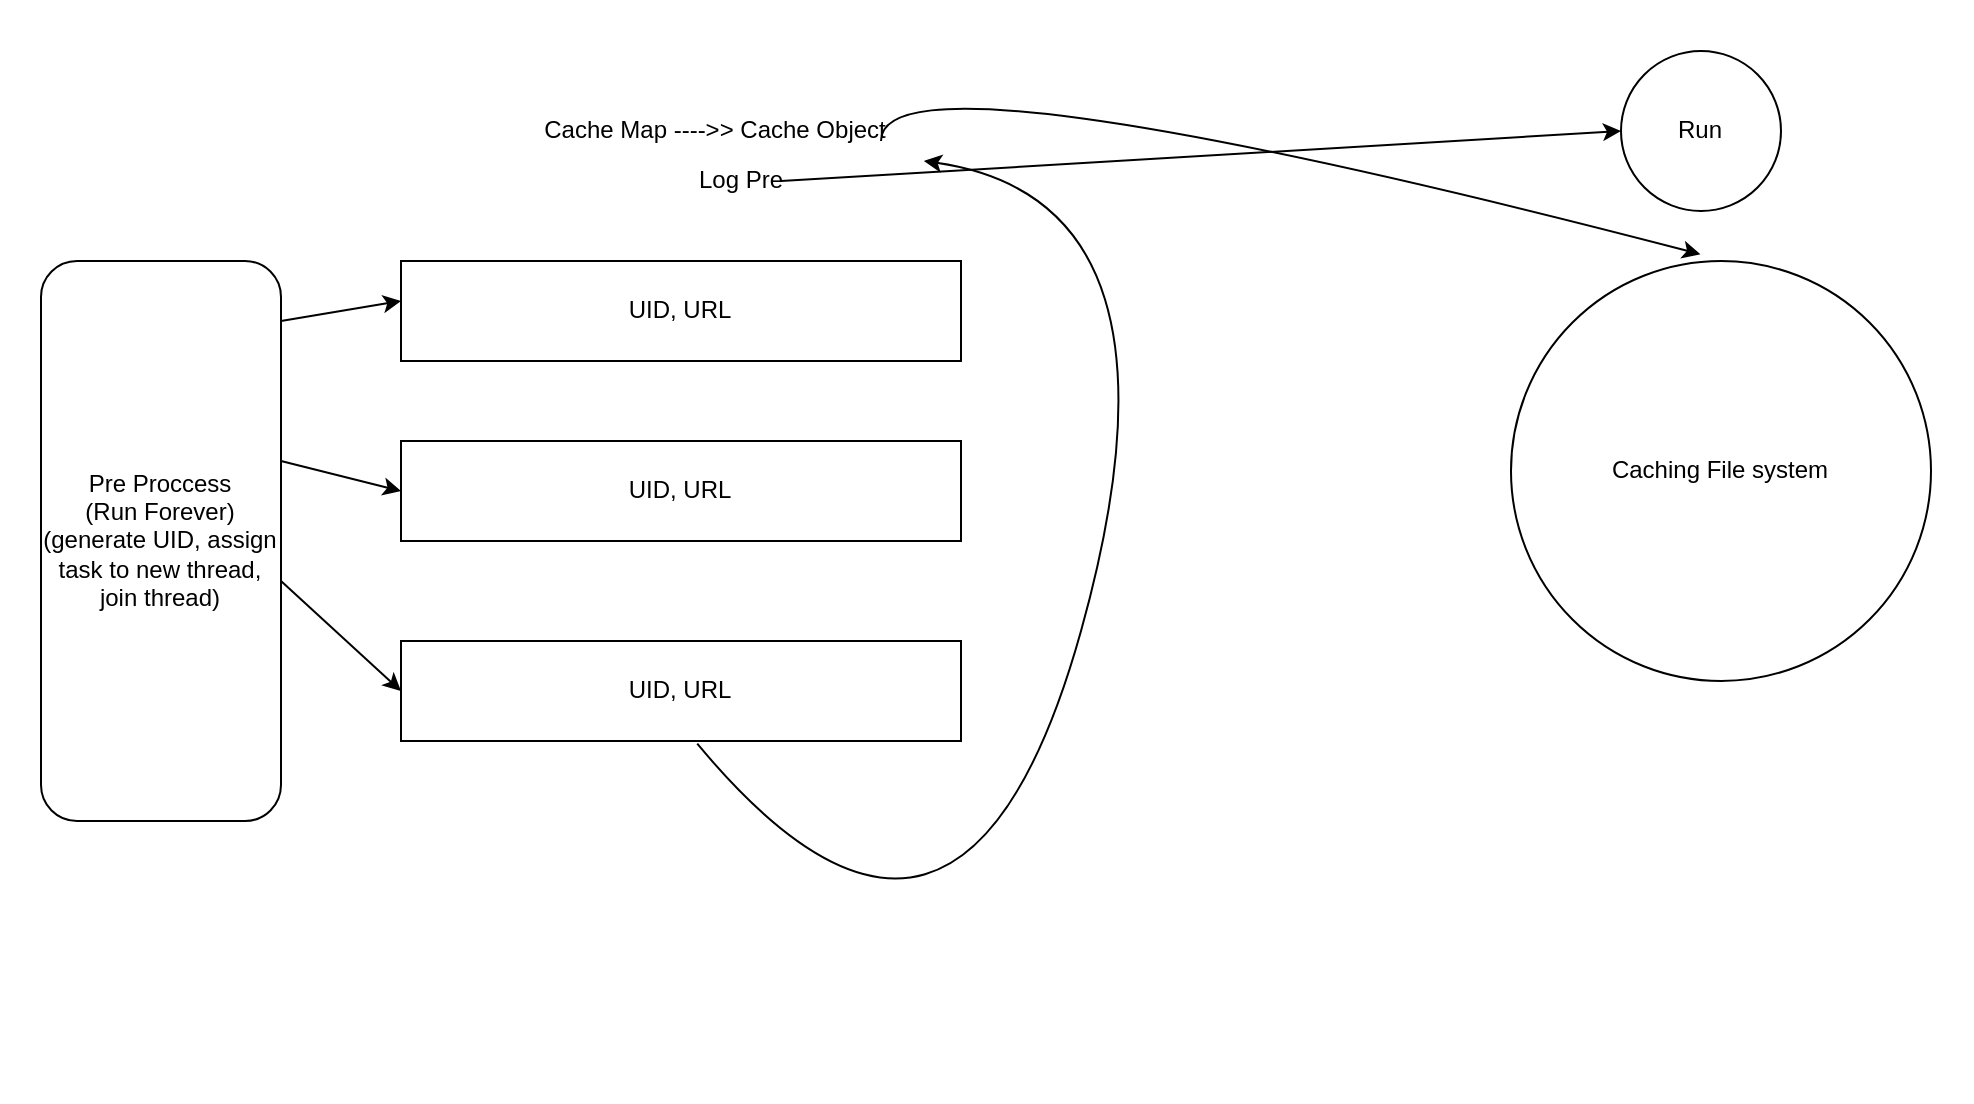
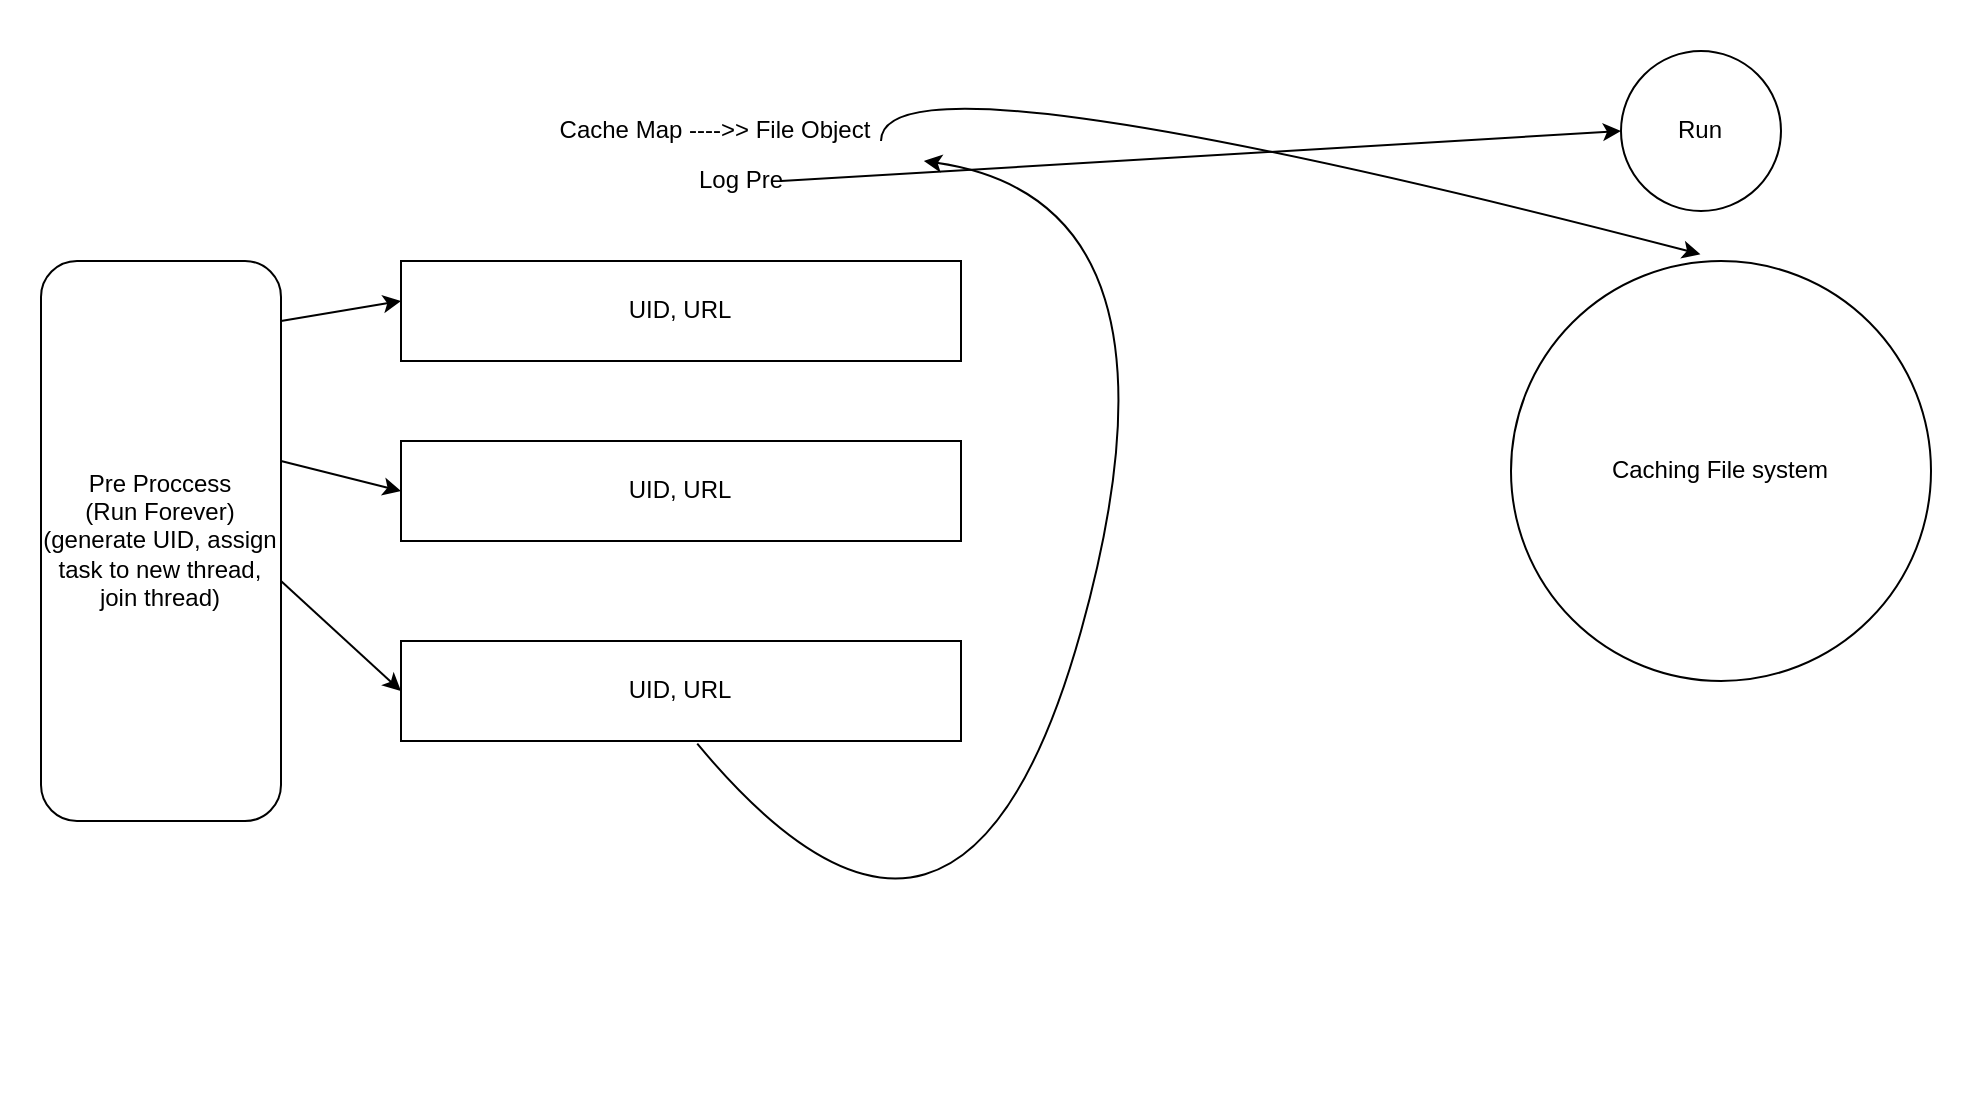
(716, 131) -> (716, 131)
